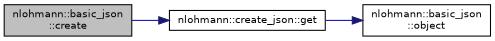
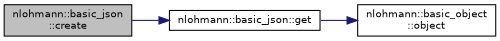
(247, 20) -> (245, 20)
(427, 20) -> (427, 20)
